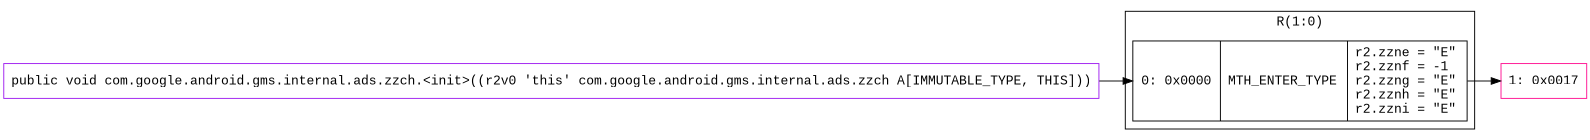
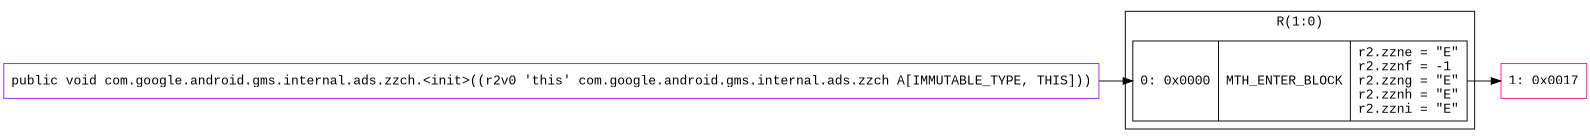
(1283, 81) -> (1284, 81)
